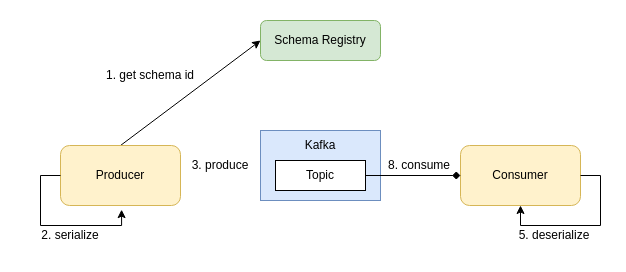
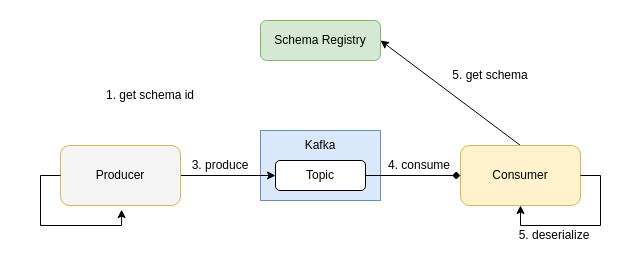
(151, 76) -> (151, 96)
none -> (491, 76)
(188, 95) -> none
none -> (453, 95)
(420, 166) -> (420, 166)
(121, 176) -> (121, 176)
none -> (225, 176)
(321, 176) -> (321, 176)
(71, 236) -> none
